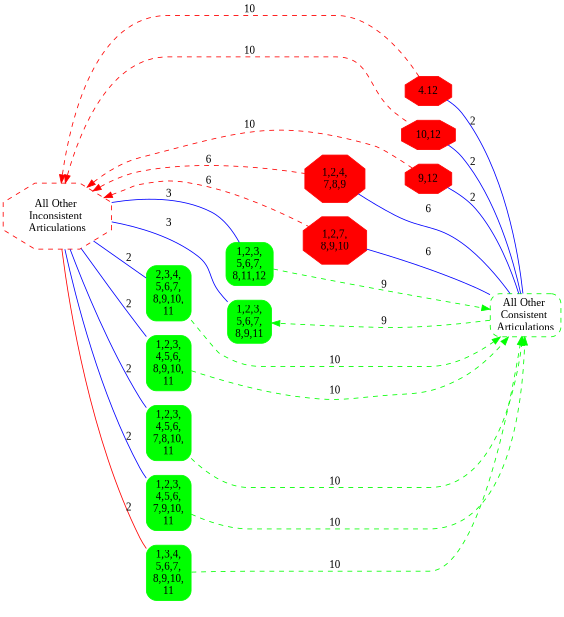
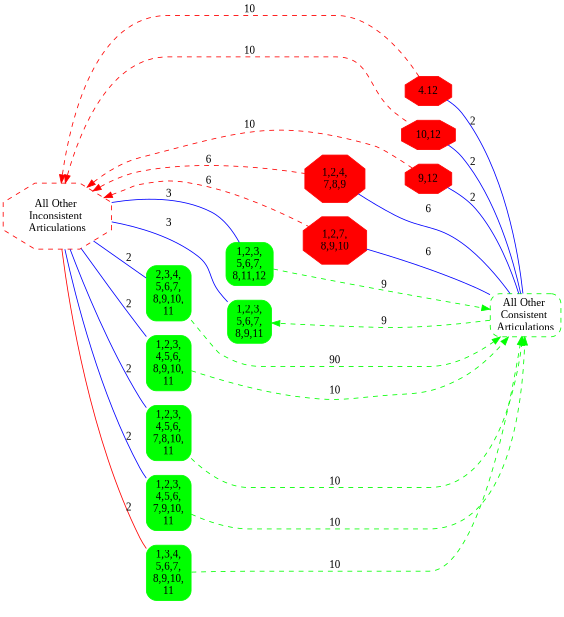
(335, 360) -> (335, 360)
